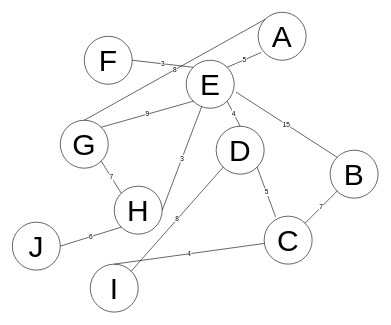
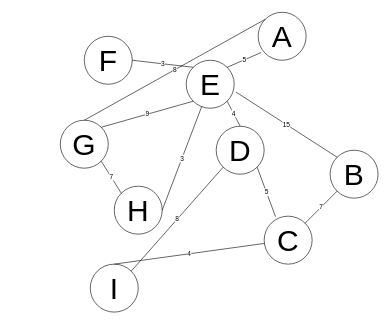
(90, 237) -> none
(36, 246) -> none
